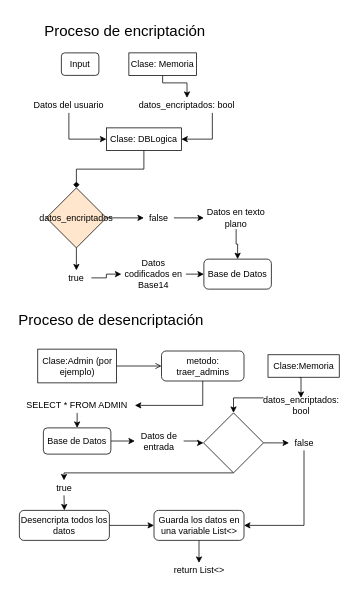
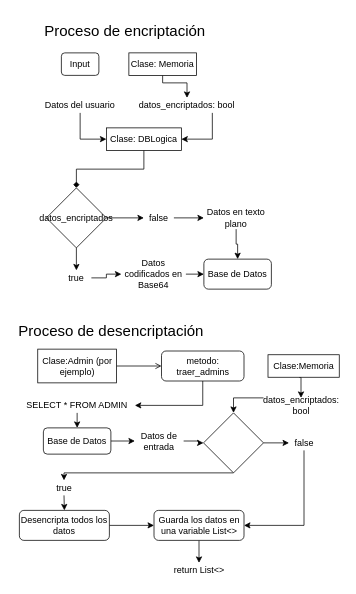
(69, 105) -> (80, 105)
(76, 218) -> (76, 218)
(153, 274) -> (153, 274)
(111, 319) -> (111, 330)
